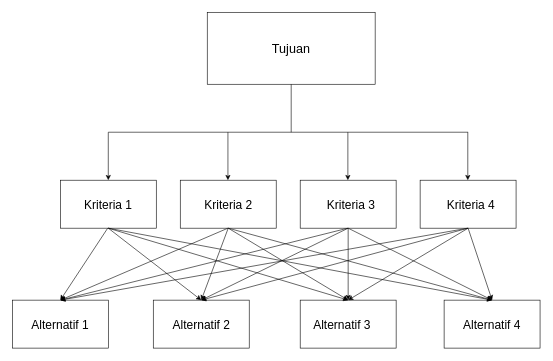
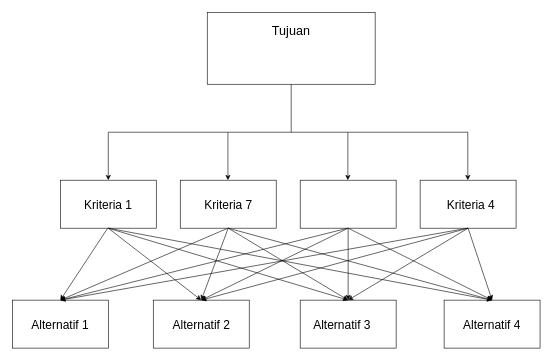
(291, 48) -> (291, 30)
(229, 204) -> (229, 204)
(351, 204) -> none
